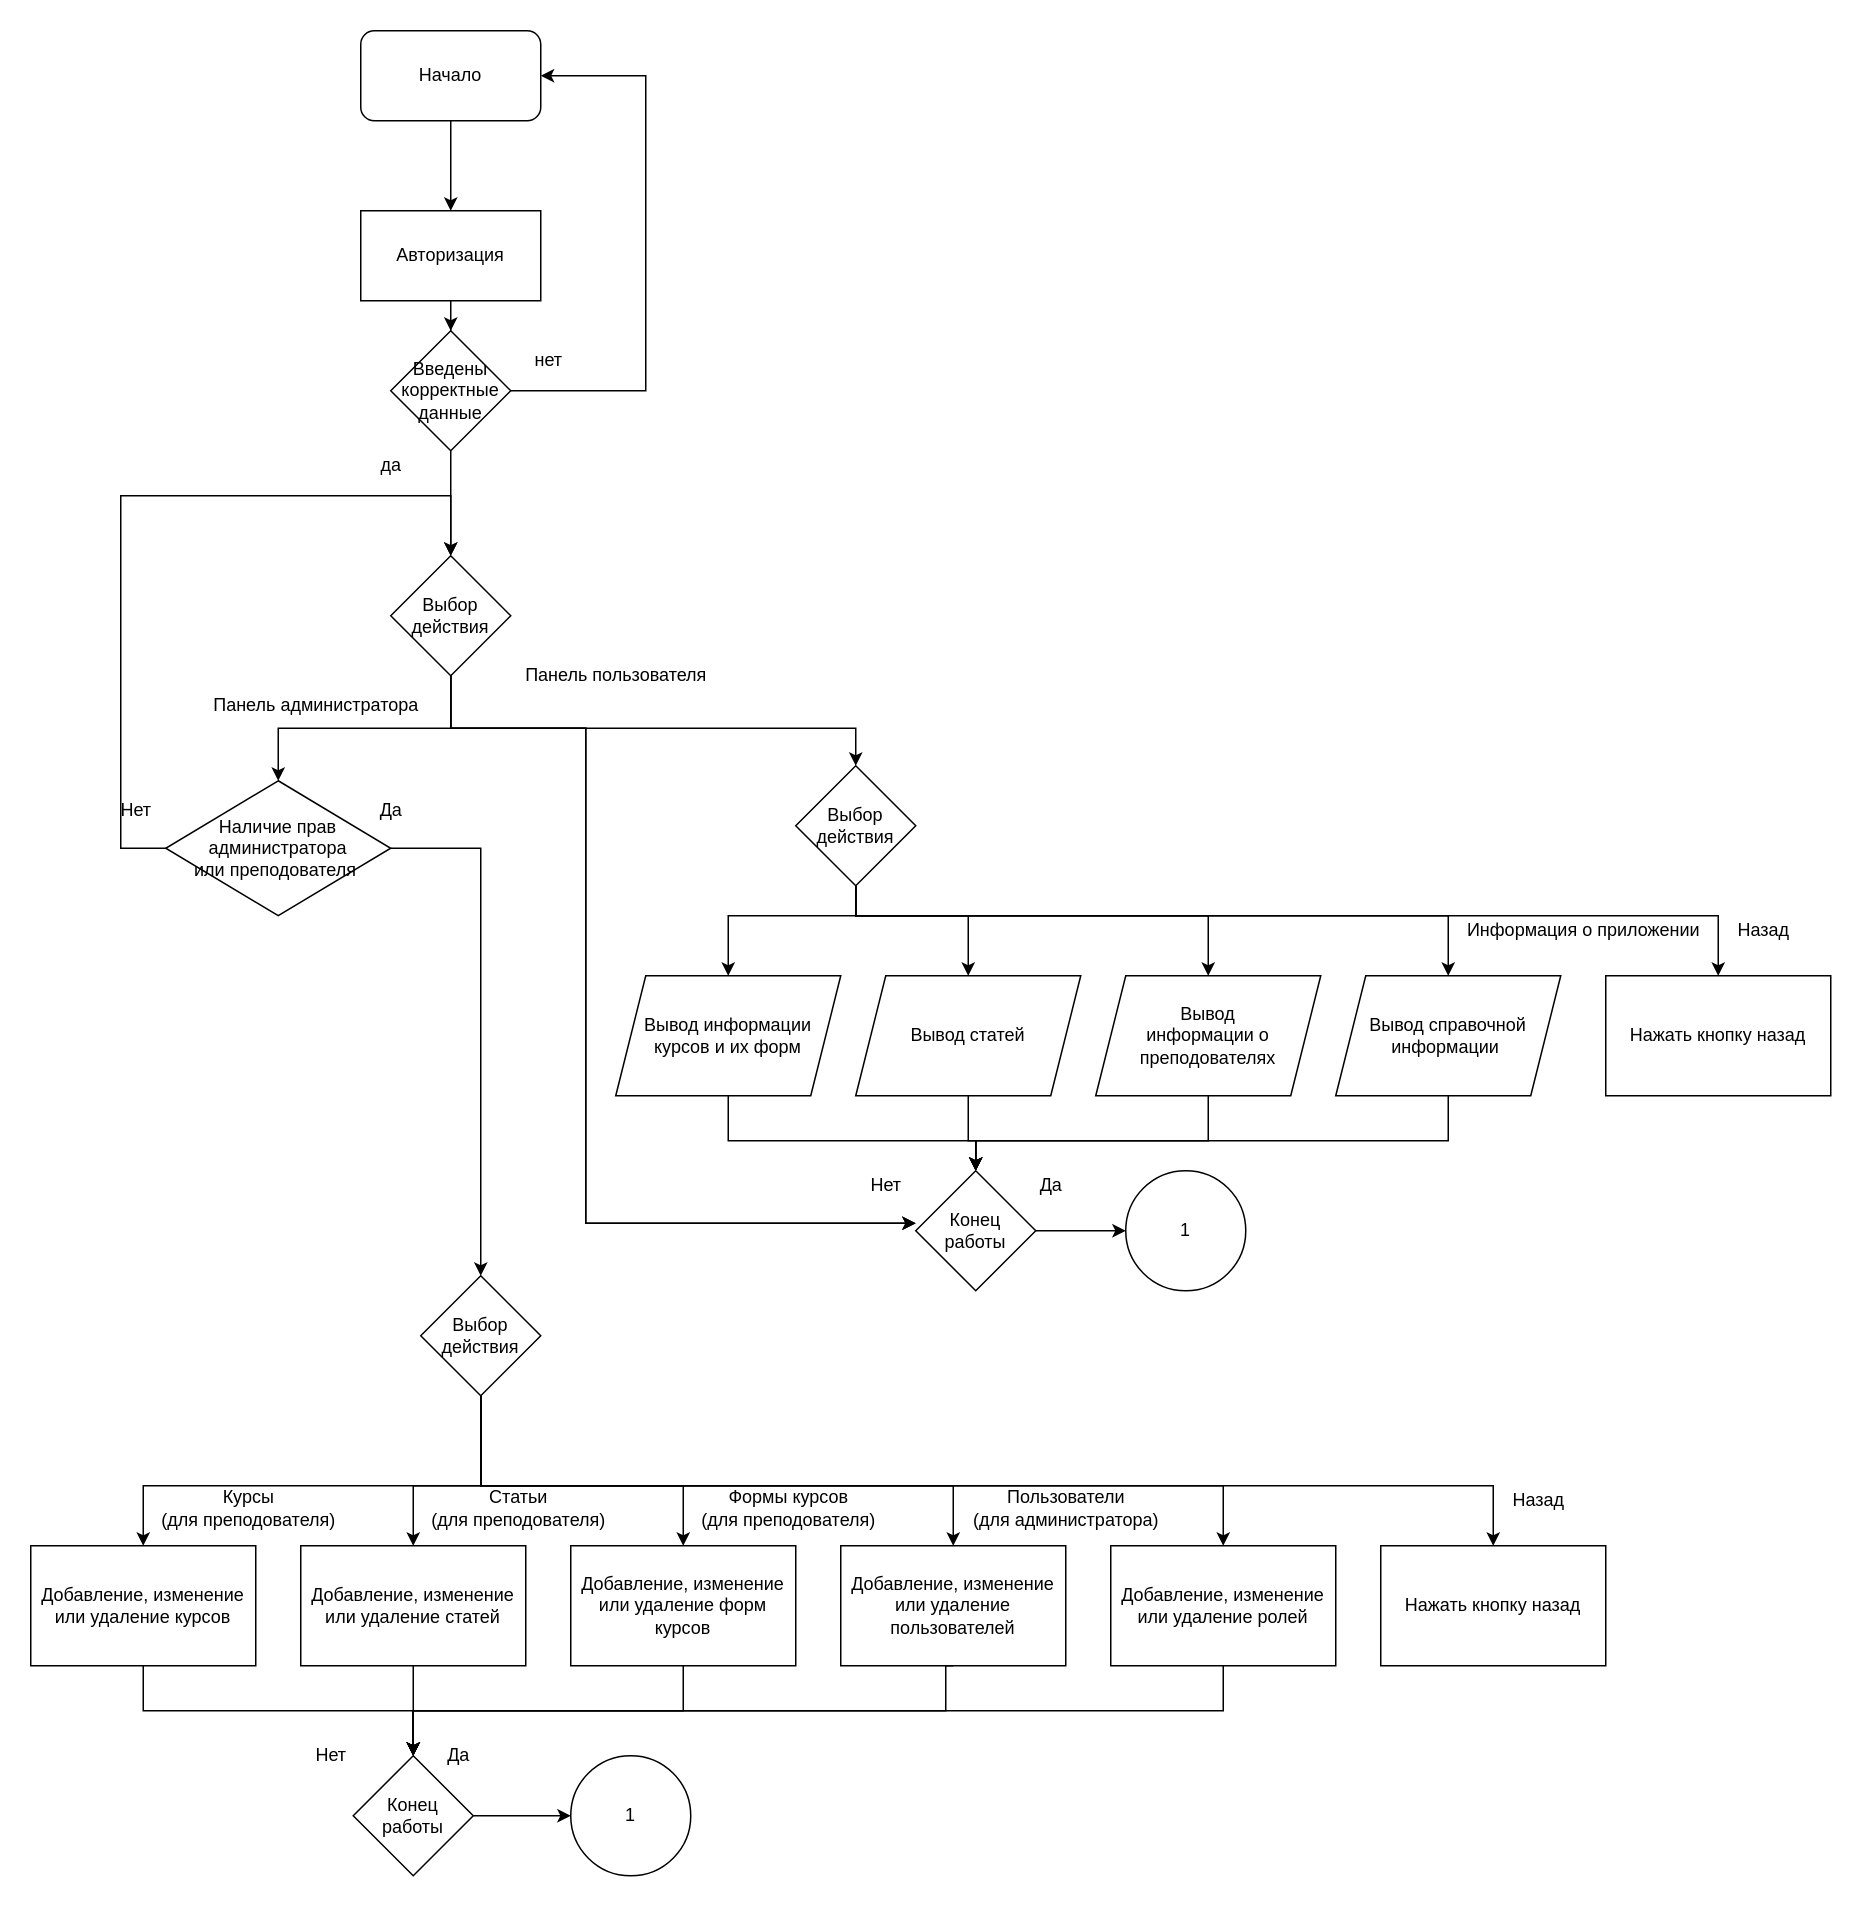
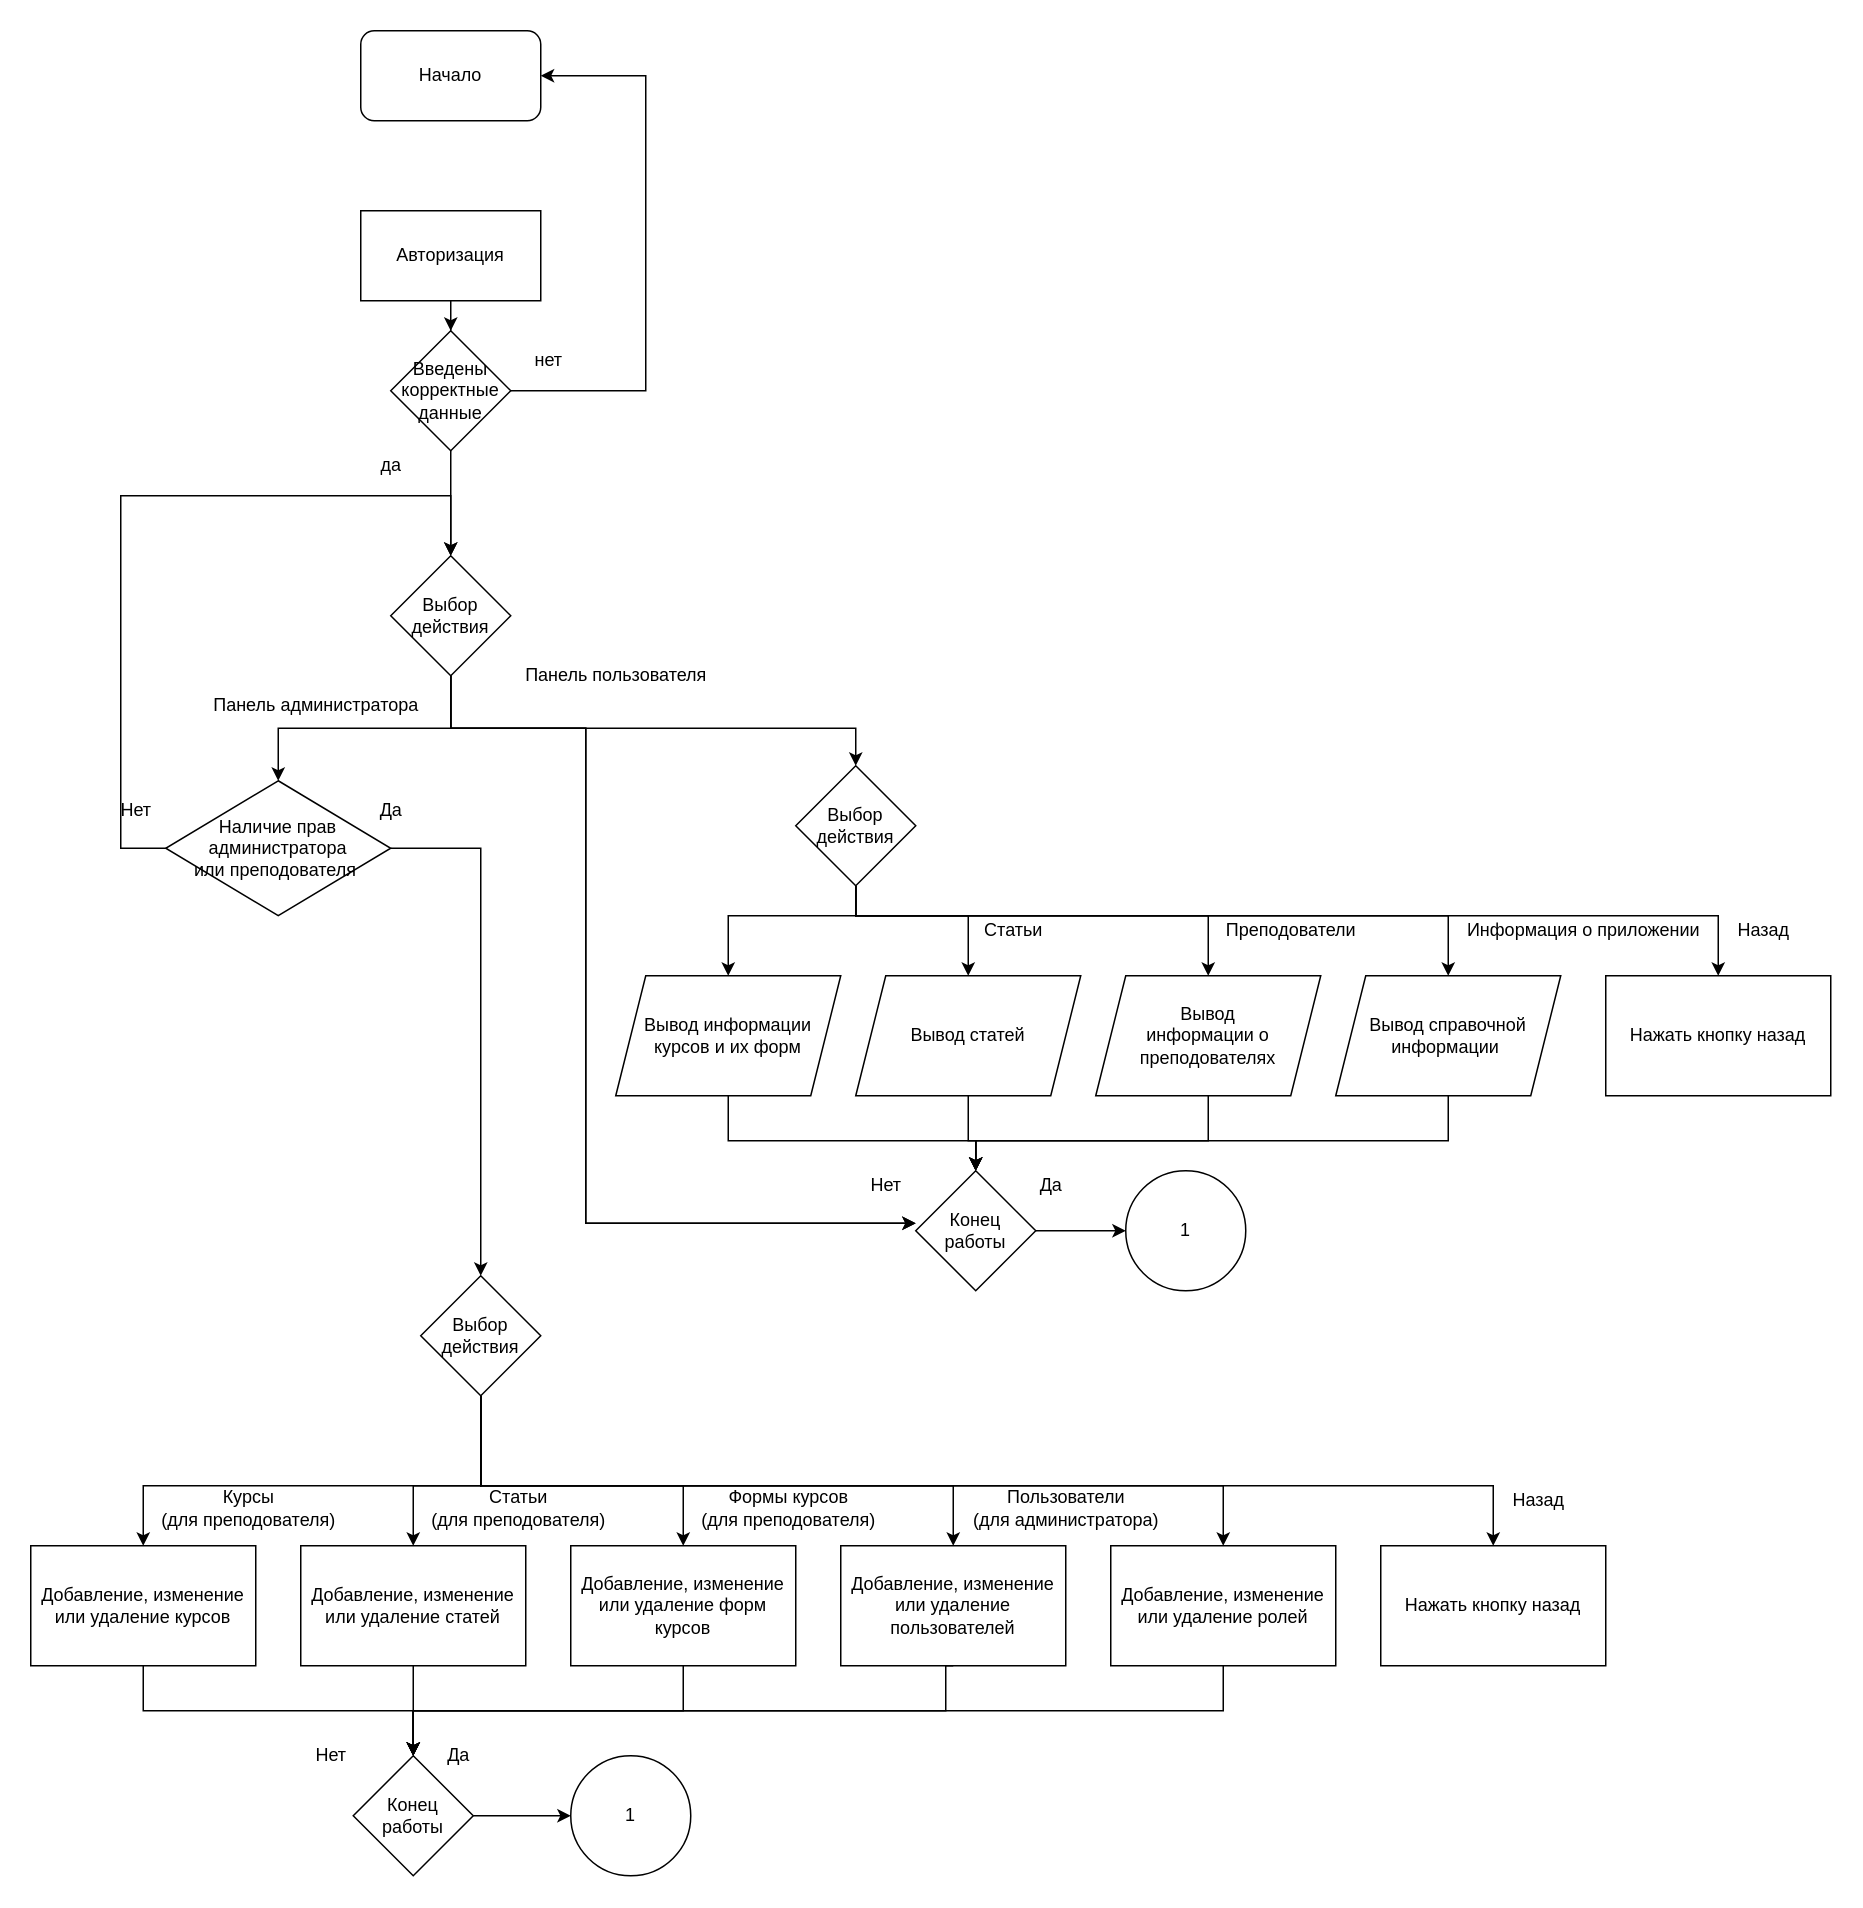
(451, 161) -> none
none -> (1013, 931)
none -> (1291, 931)
